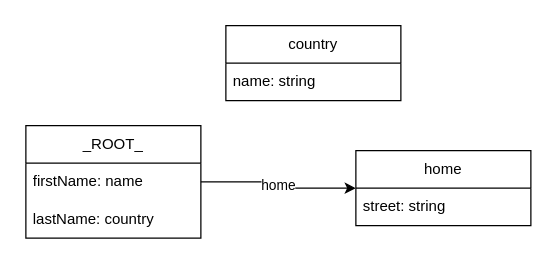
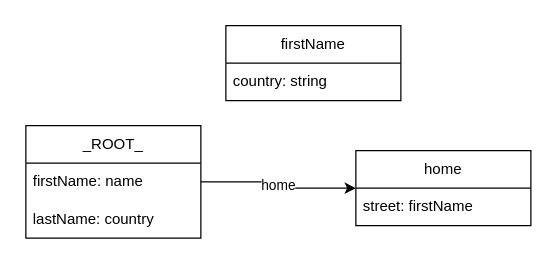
(313, 44) -> (313, 44)
(278, 82) -> (290, 82)
(416, 207) -> (429, 207)
